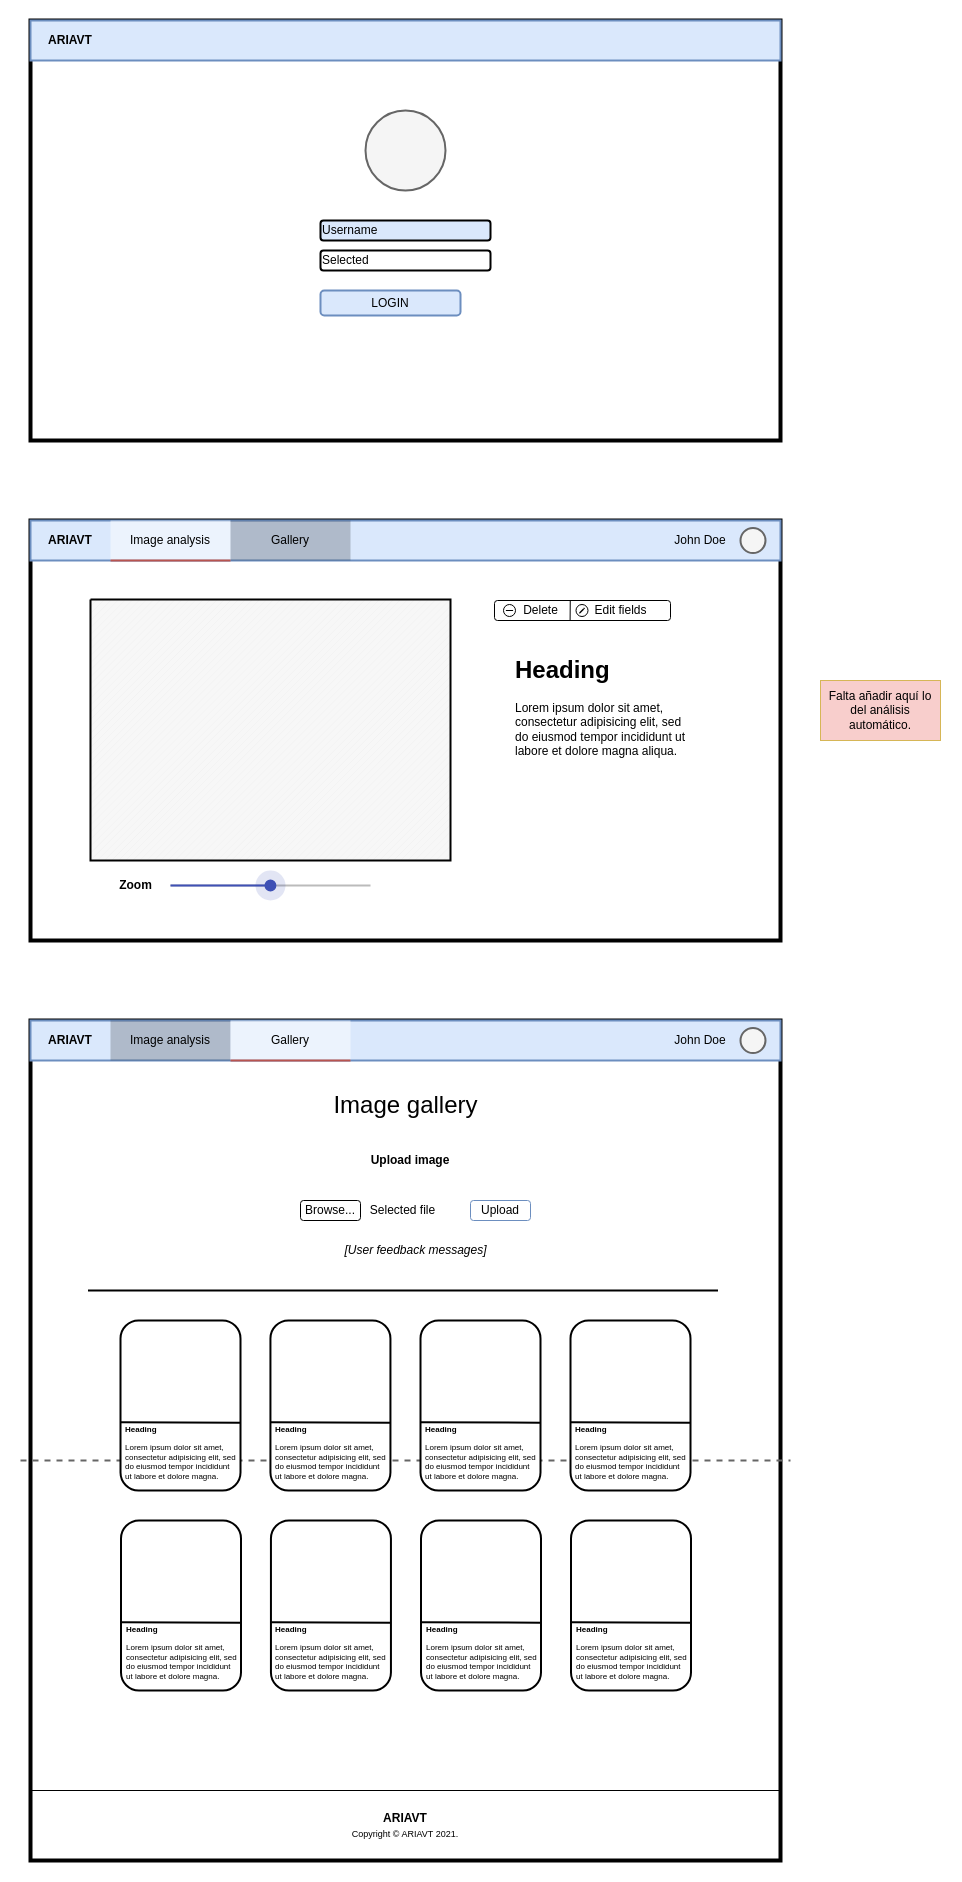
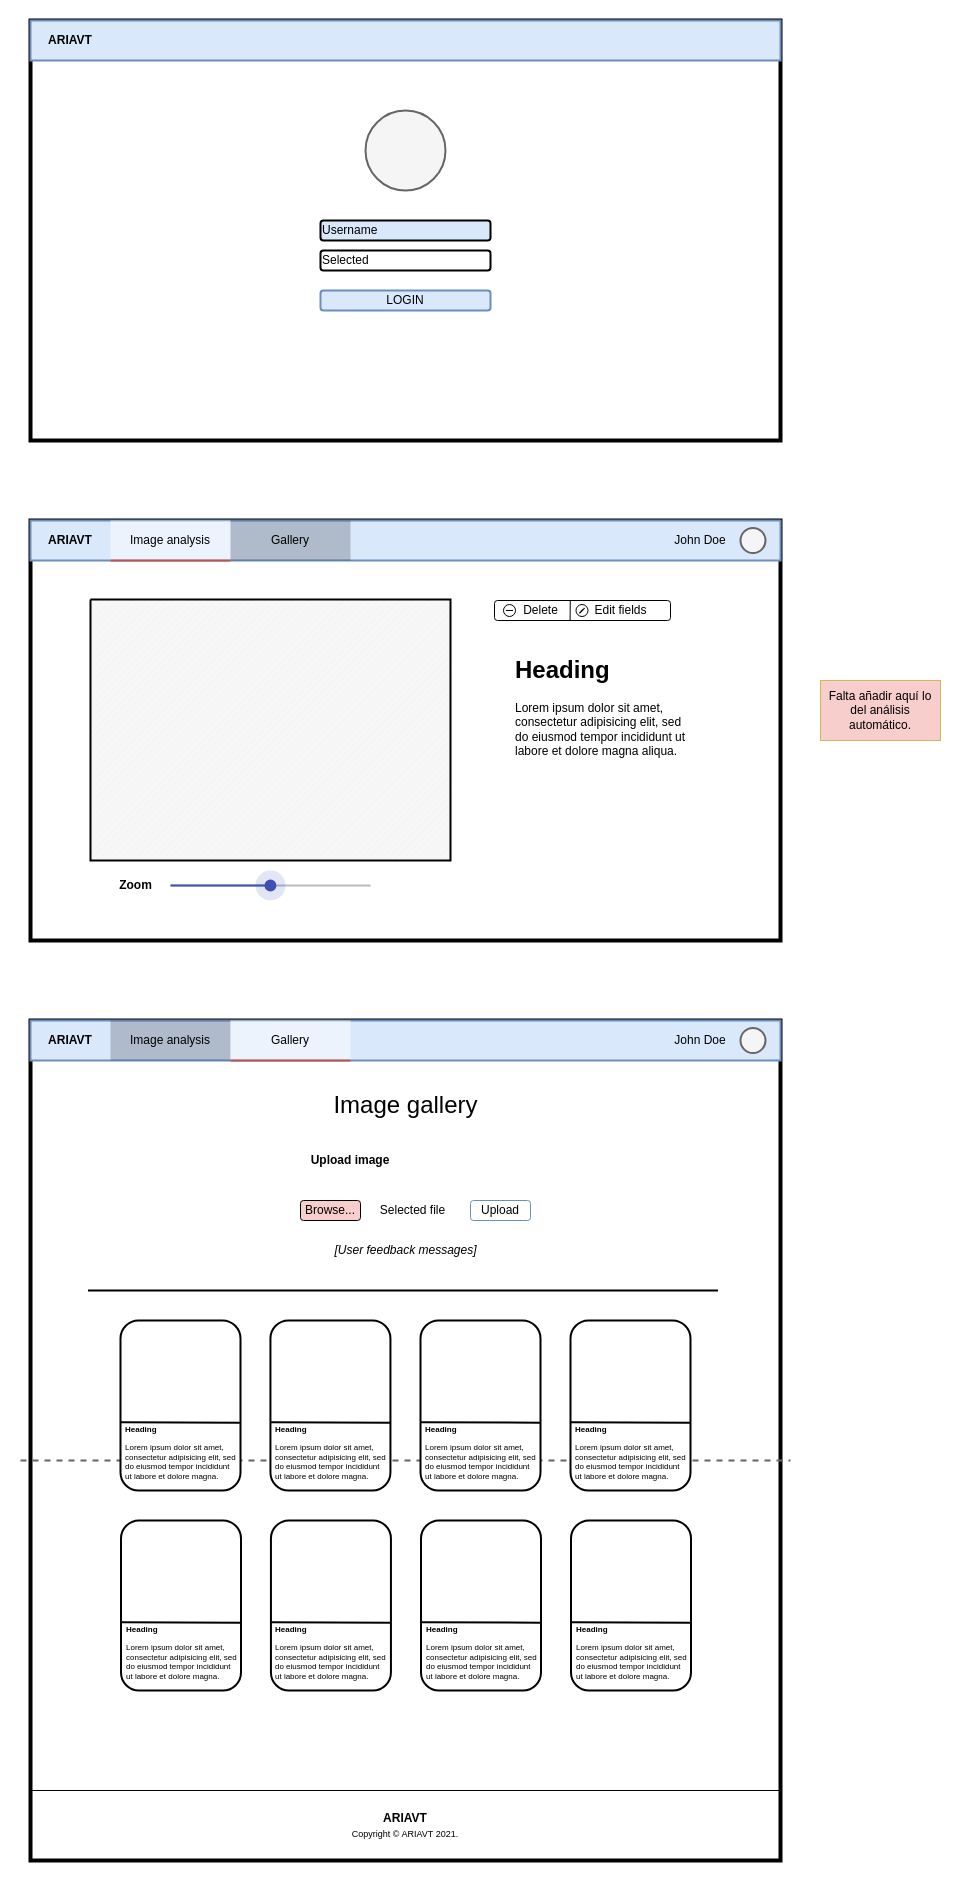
(391, 303) -> (406, 301)
(411, 1161) -> (351, 1161)
(331, 1211) -> (331, 1211)
(403, 1211) -> (413, 1211)
(416, 1251) -> (406, 1251)
